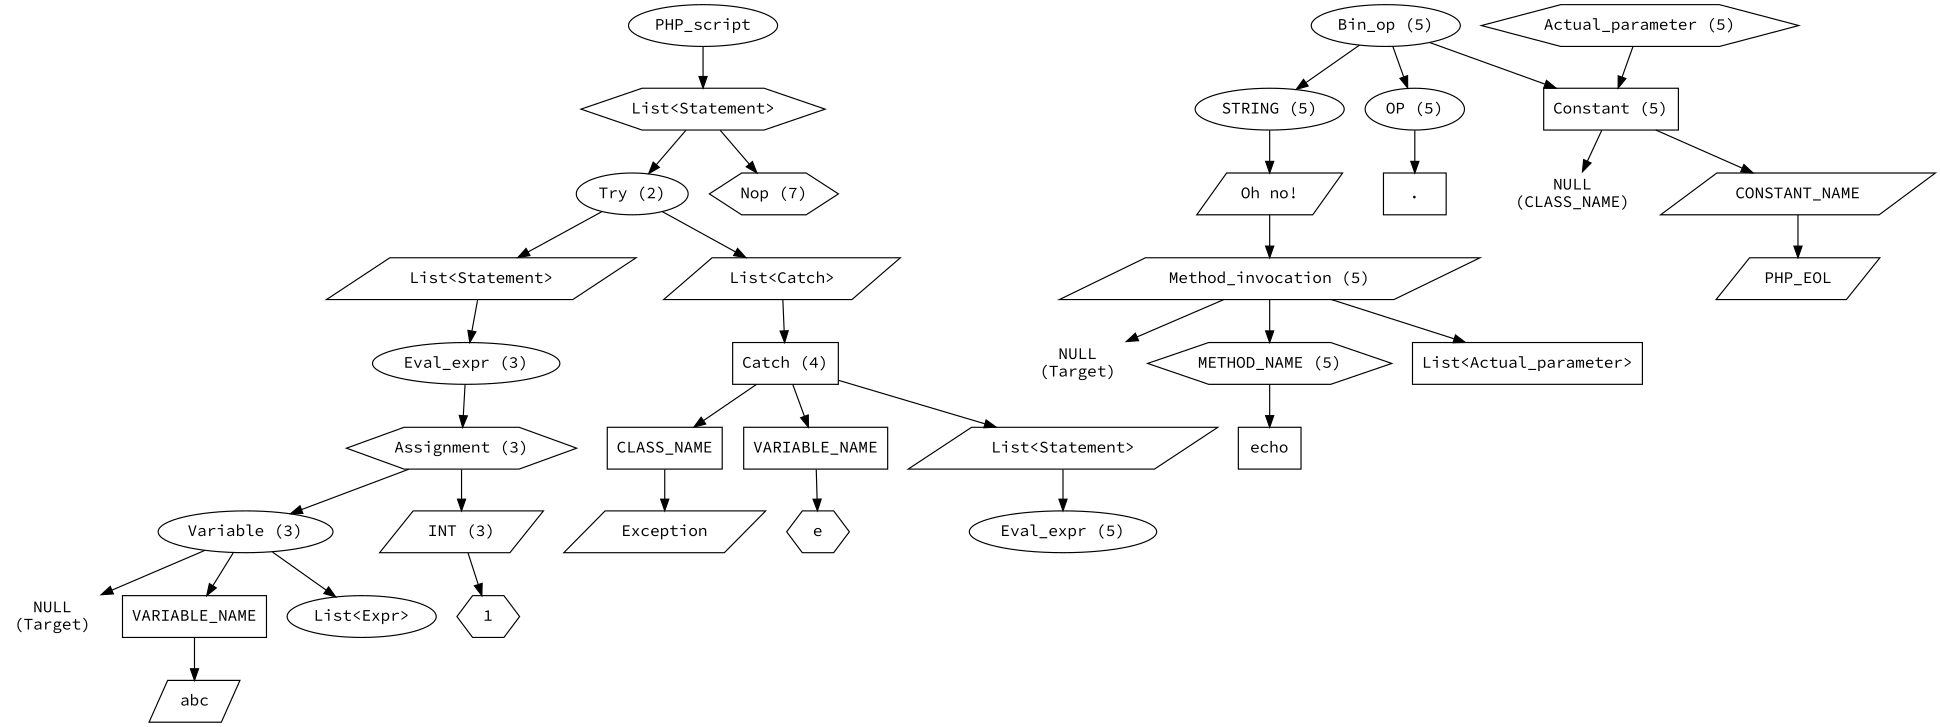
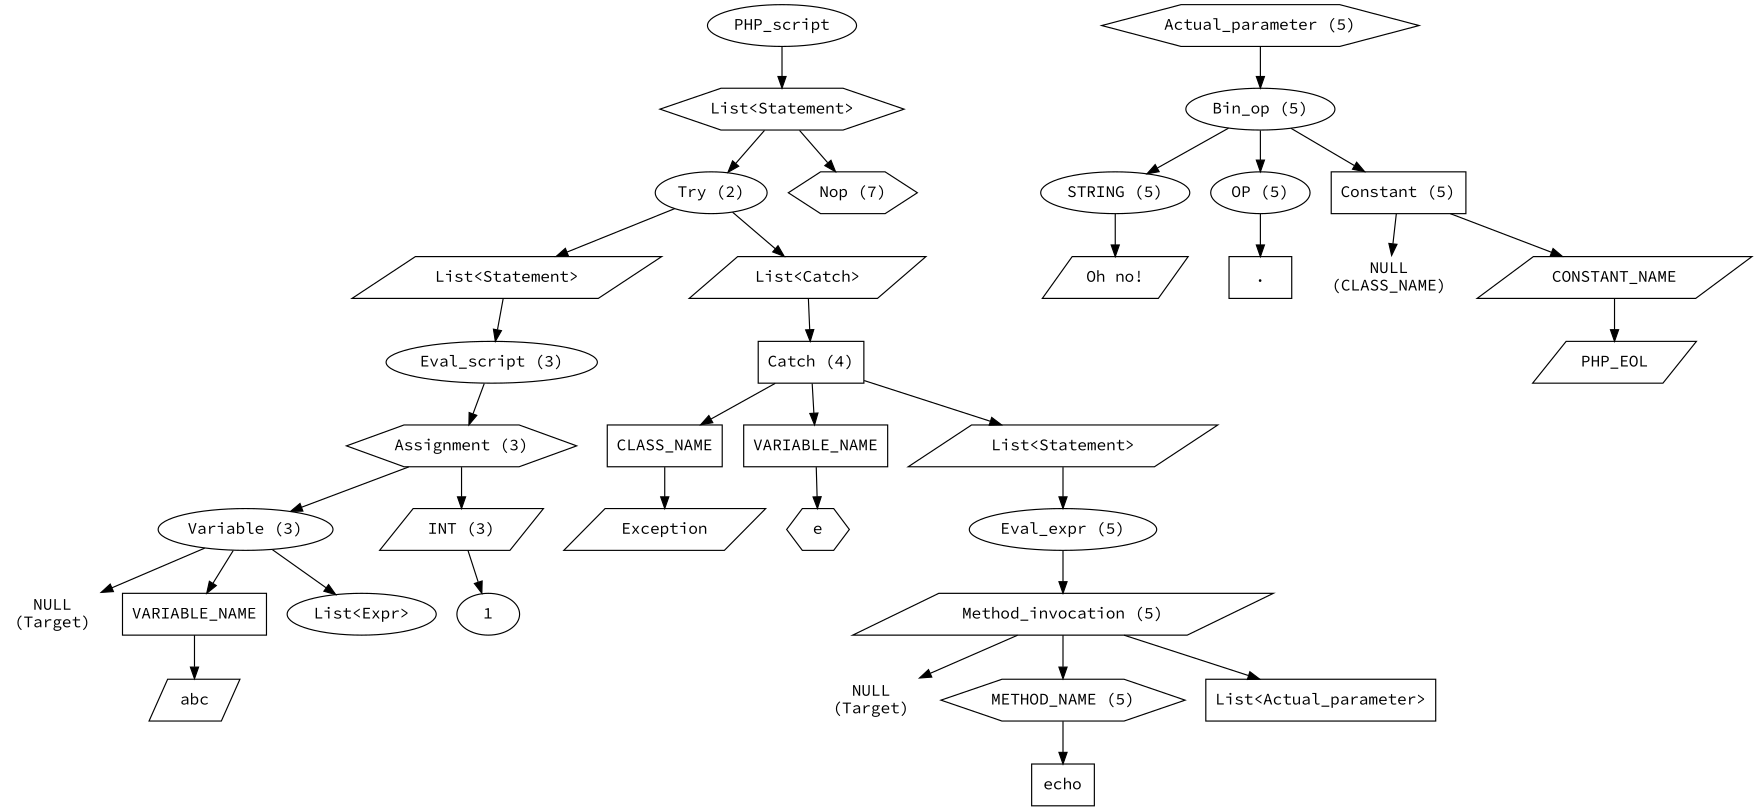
(1627, 62) -> (1260, 62)
(1270, 231) -> (1063, 566)
(466, 363) -> (492, 362)
(488, 617) -> (488, 614)
